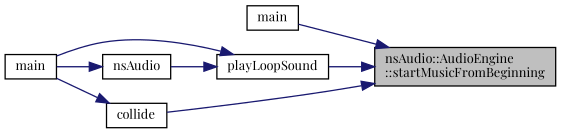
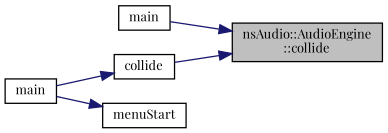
(137, 67) -> (144, 116)
(273, 67) -> none
(465, 67) -> (307, 42)
